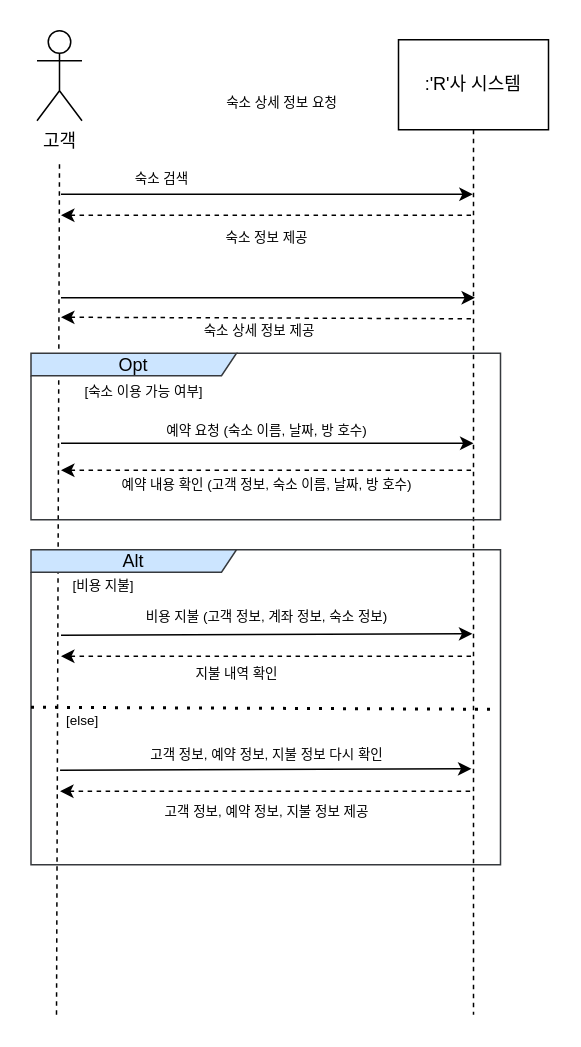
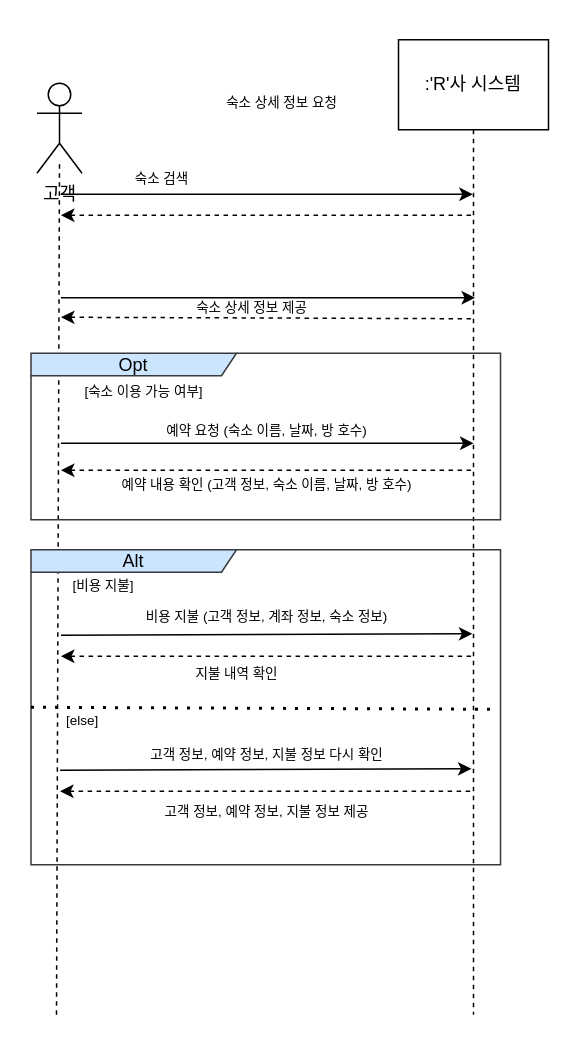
(59, 76) -> (59, 128)
(266, 238) -> none
(259, 331) -> (251, 308)
